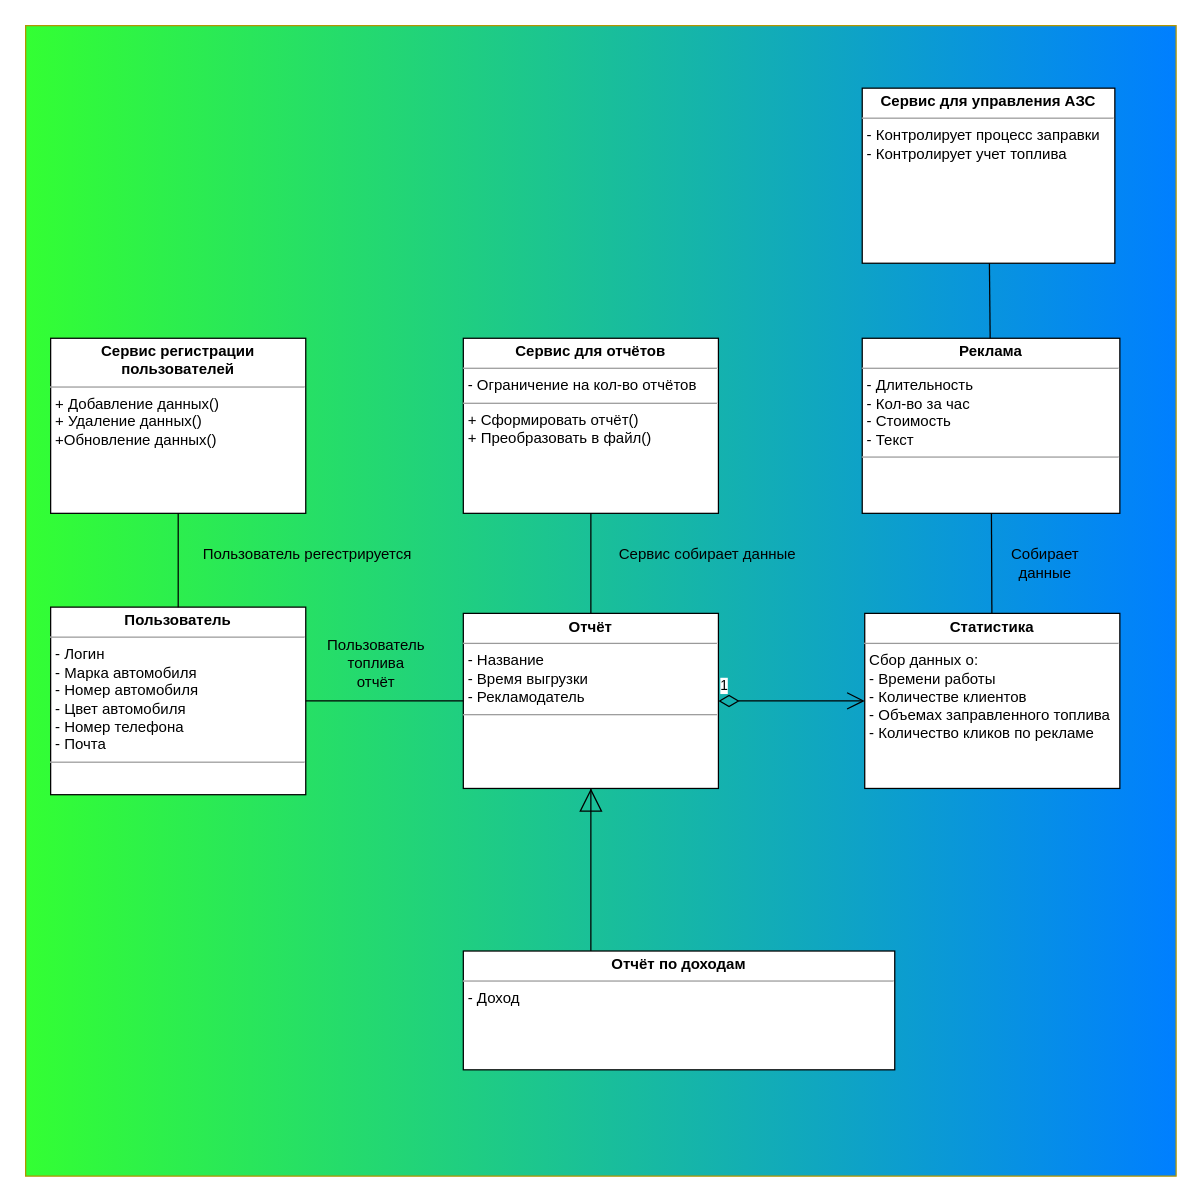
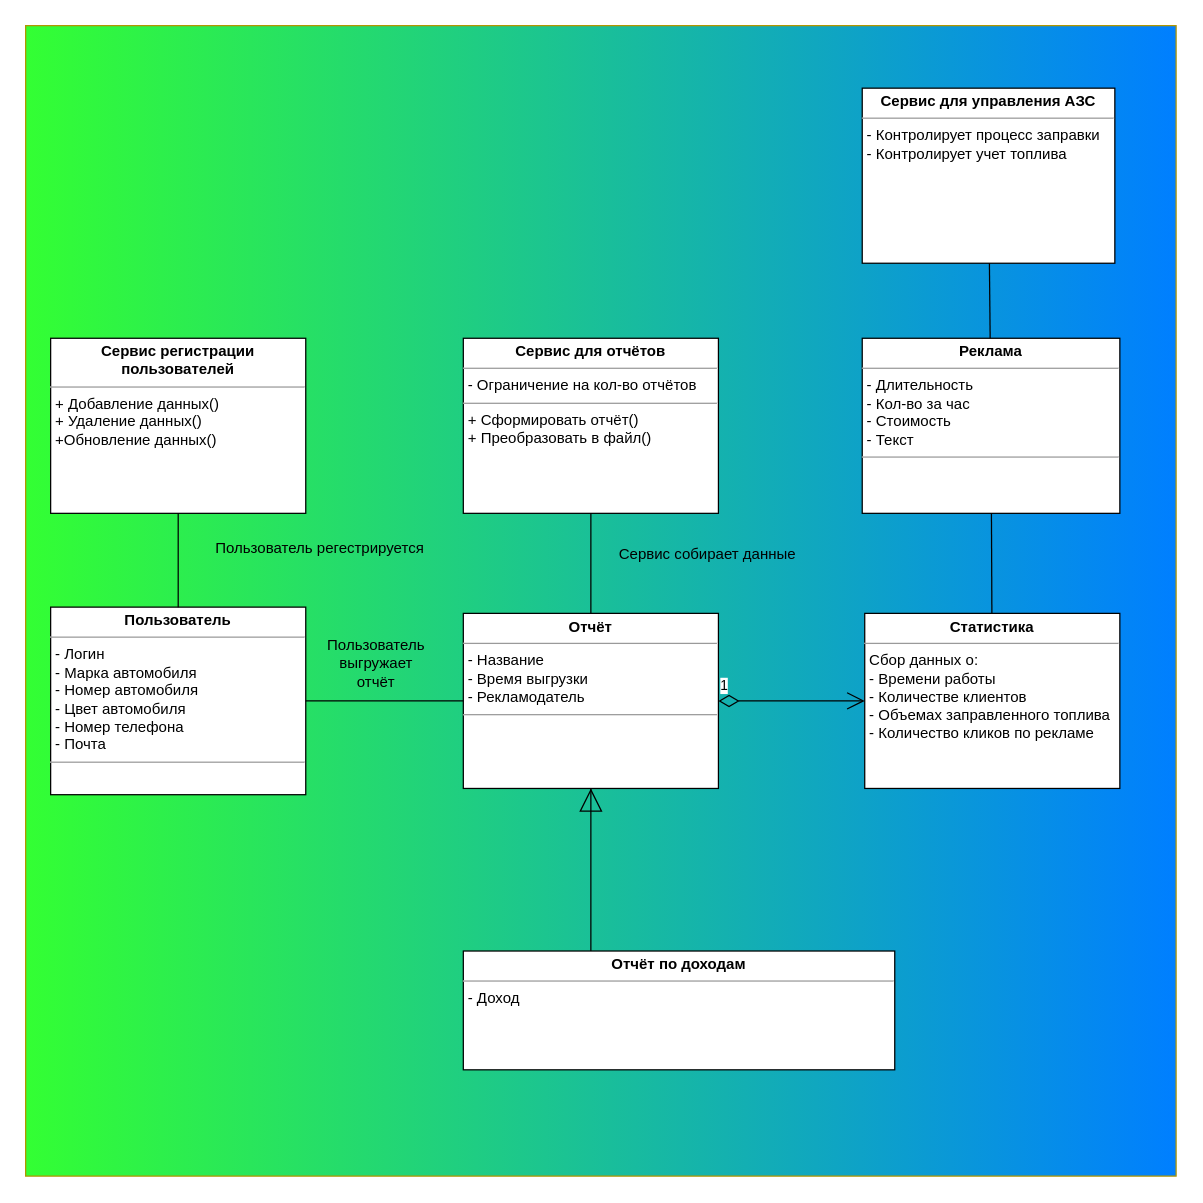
(307, 554) -> (319, 548)
(1044, 563) -> none
(376, 663) -> (376, 663)
